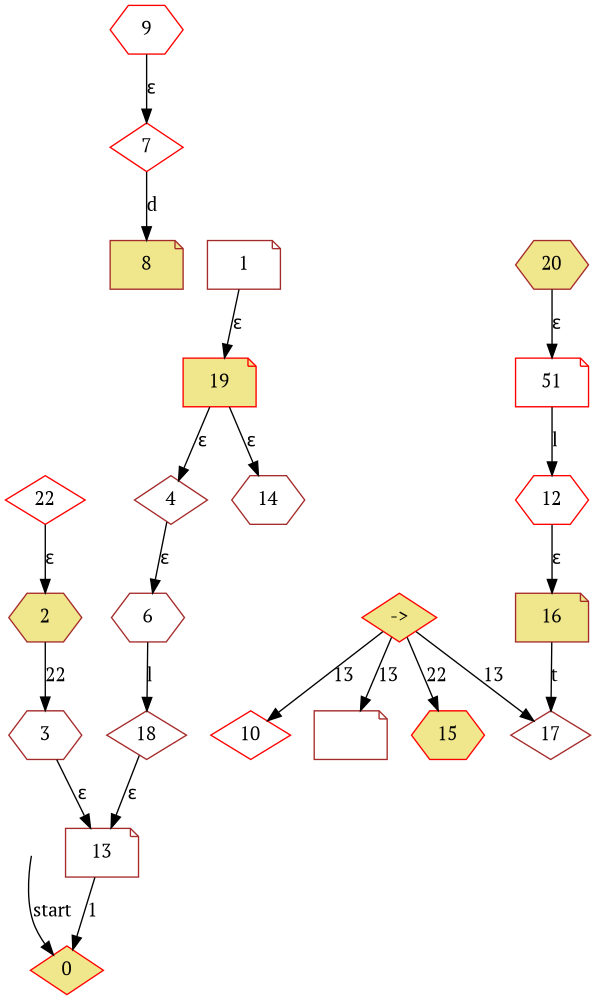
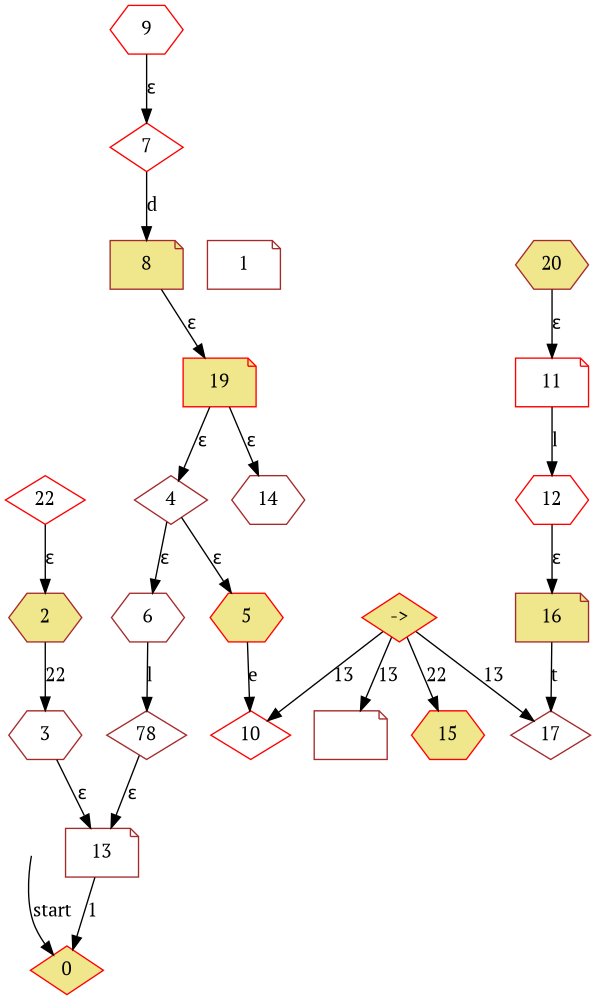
(233, 317) -> (179, 318)
(552, 382) -> (552, 382)
none -> (247, 618)
(147, 735) -> (147, 735)
